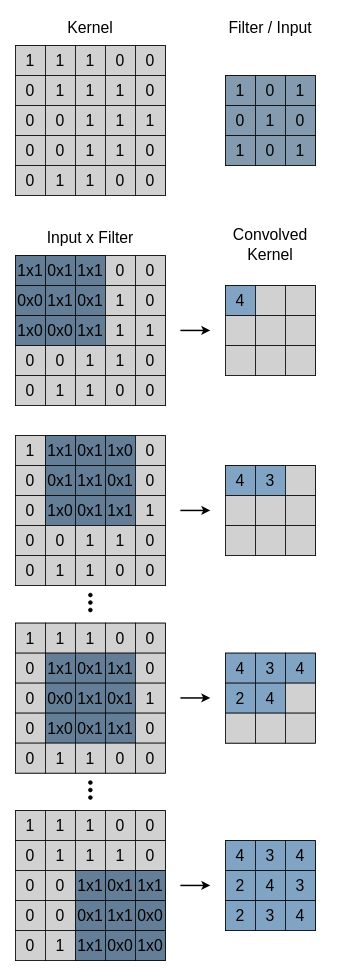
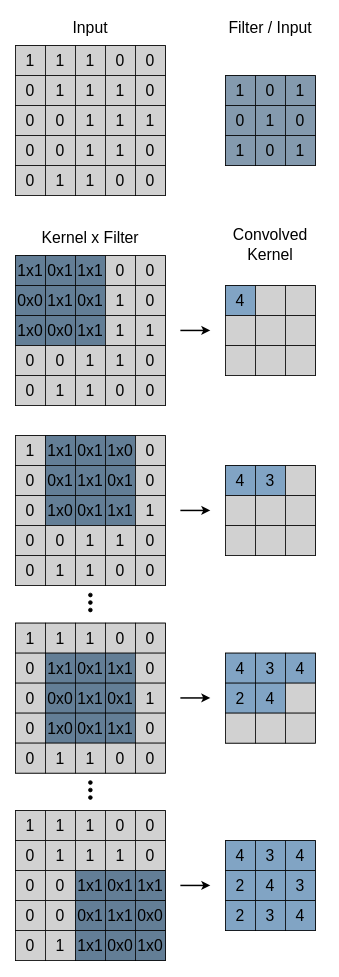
(90, 27) -> (90, 27)
(90, 237) -> (90, 237)
